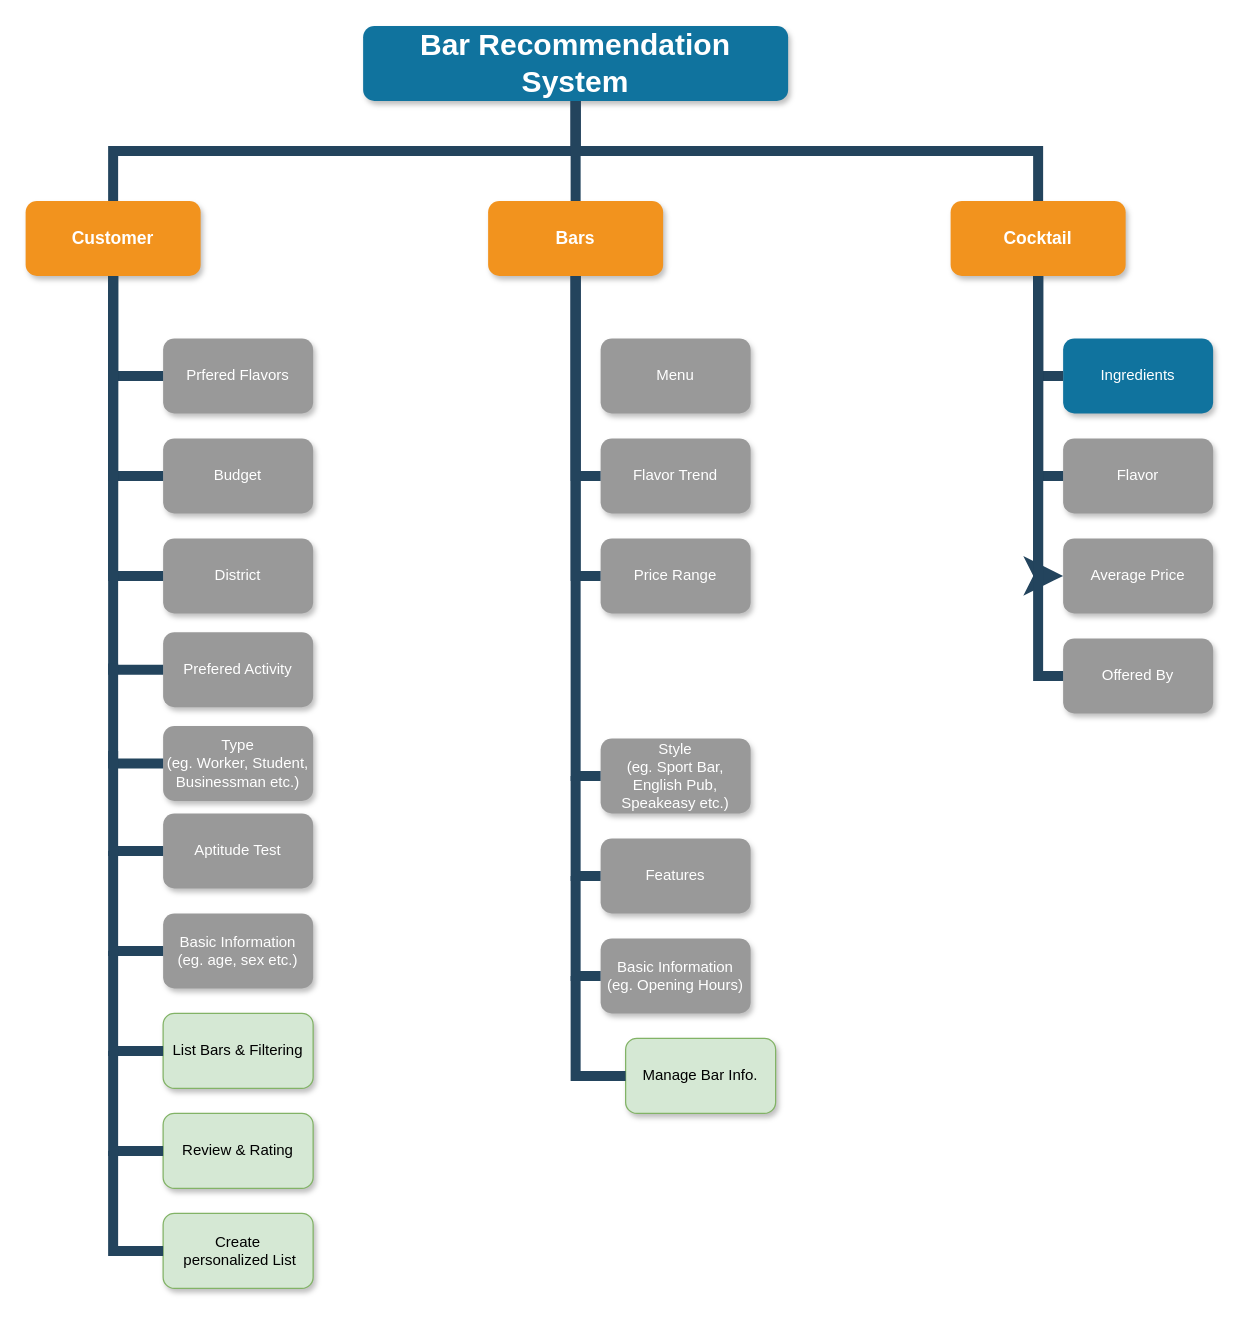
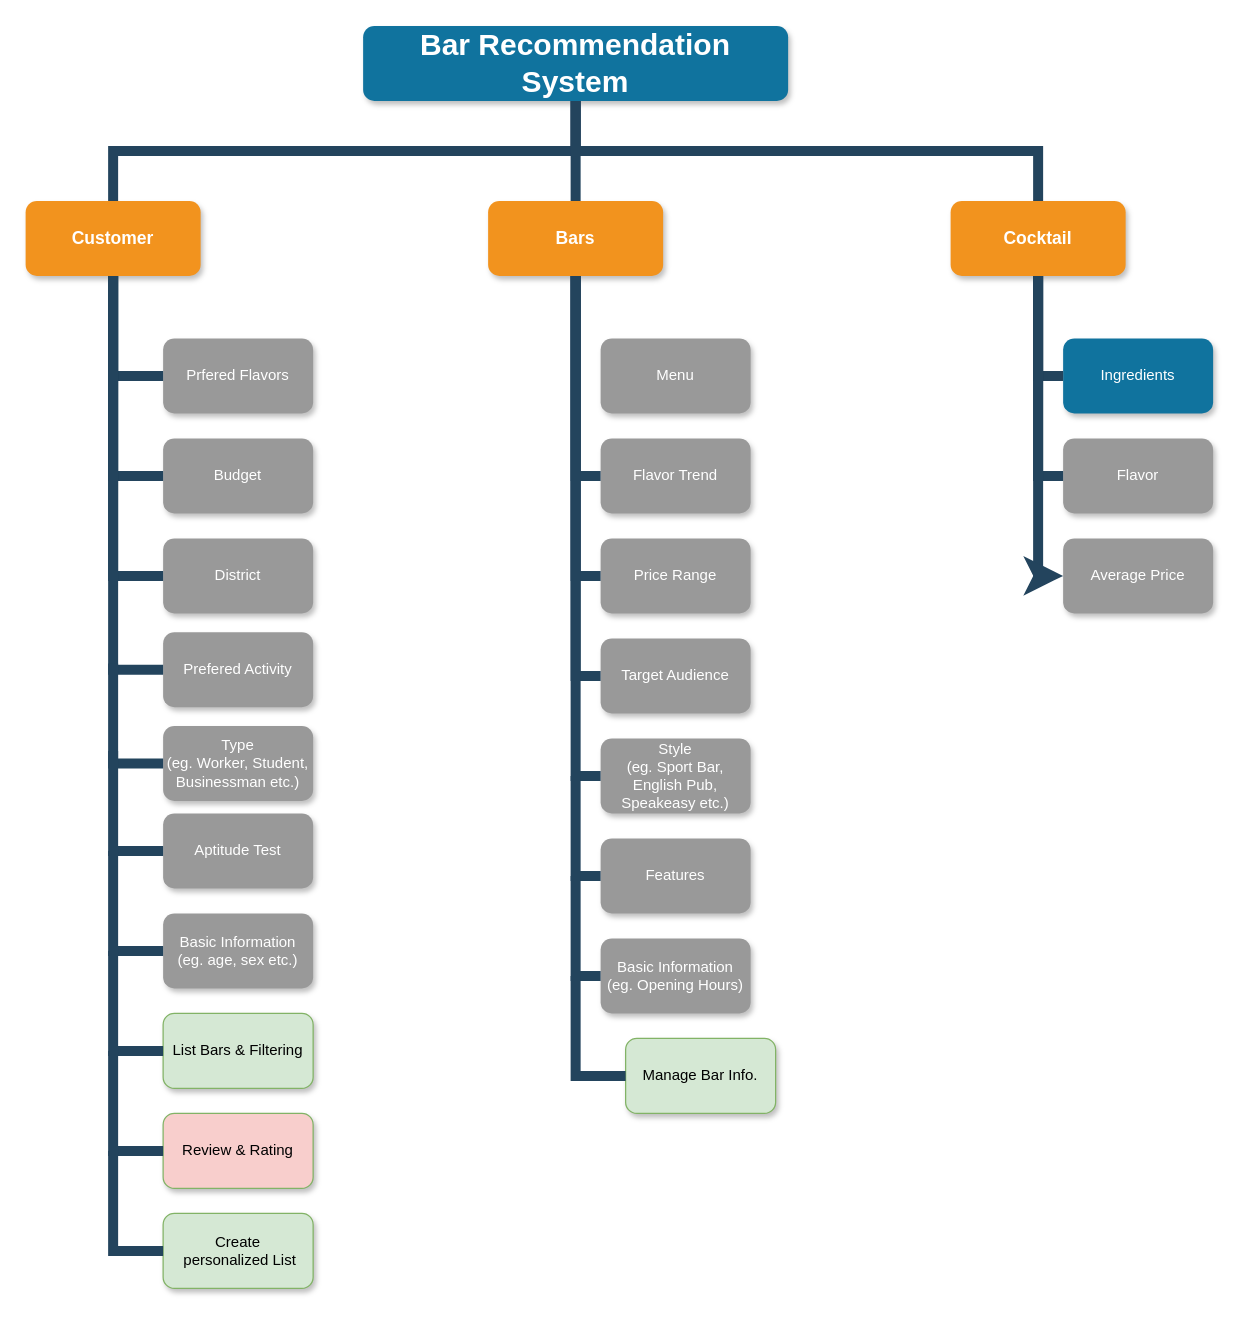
(1038, 643) -> none
none -> (590, 676)
none -> (676, 676)
(1138, 676) -> none
(238, 1151) -> (238, 1151)
